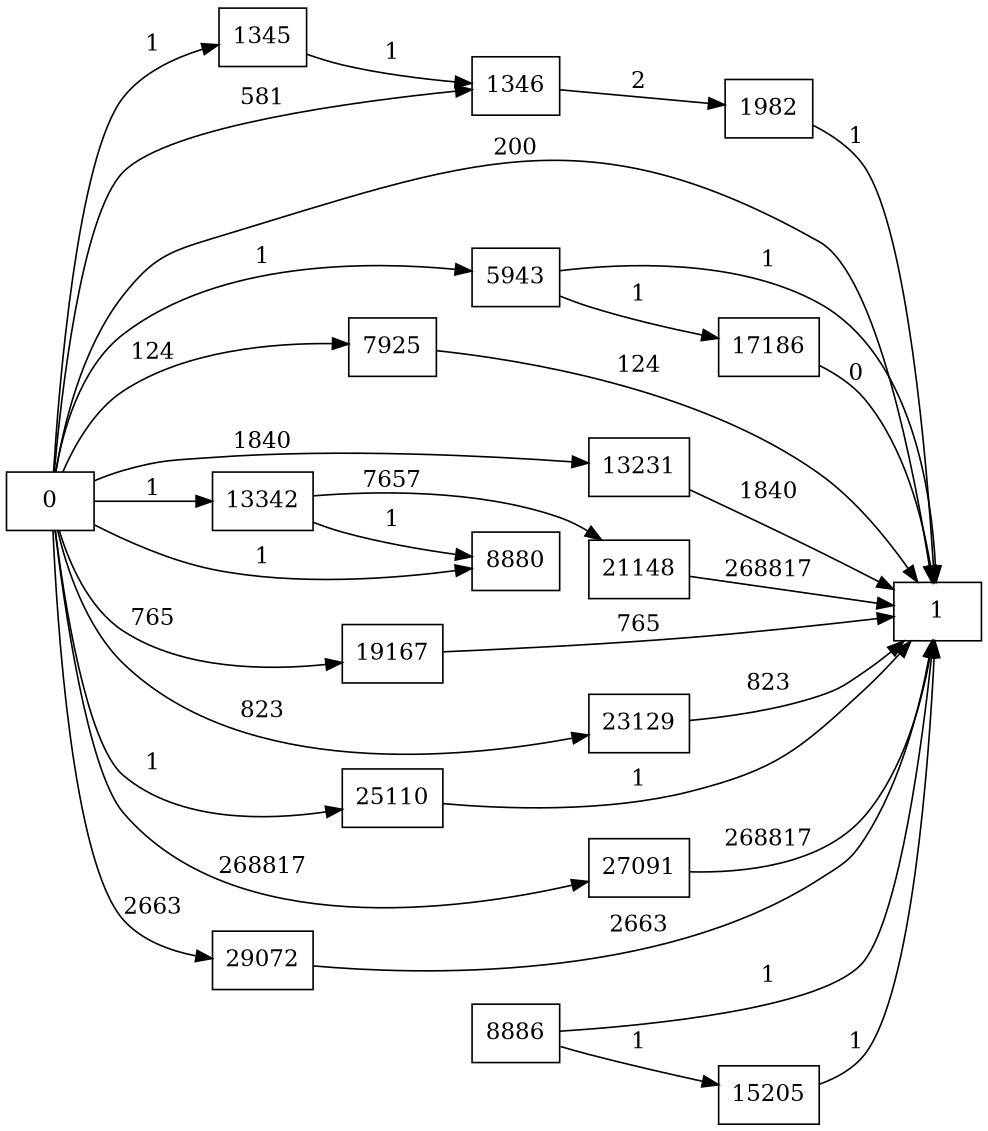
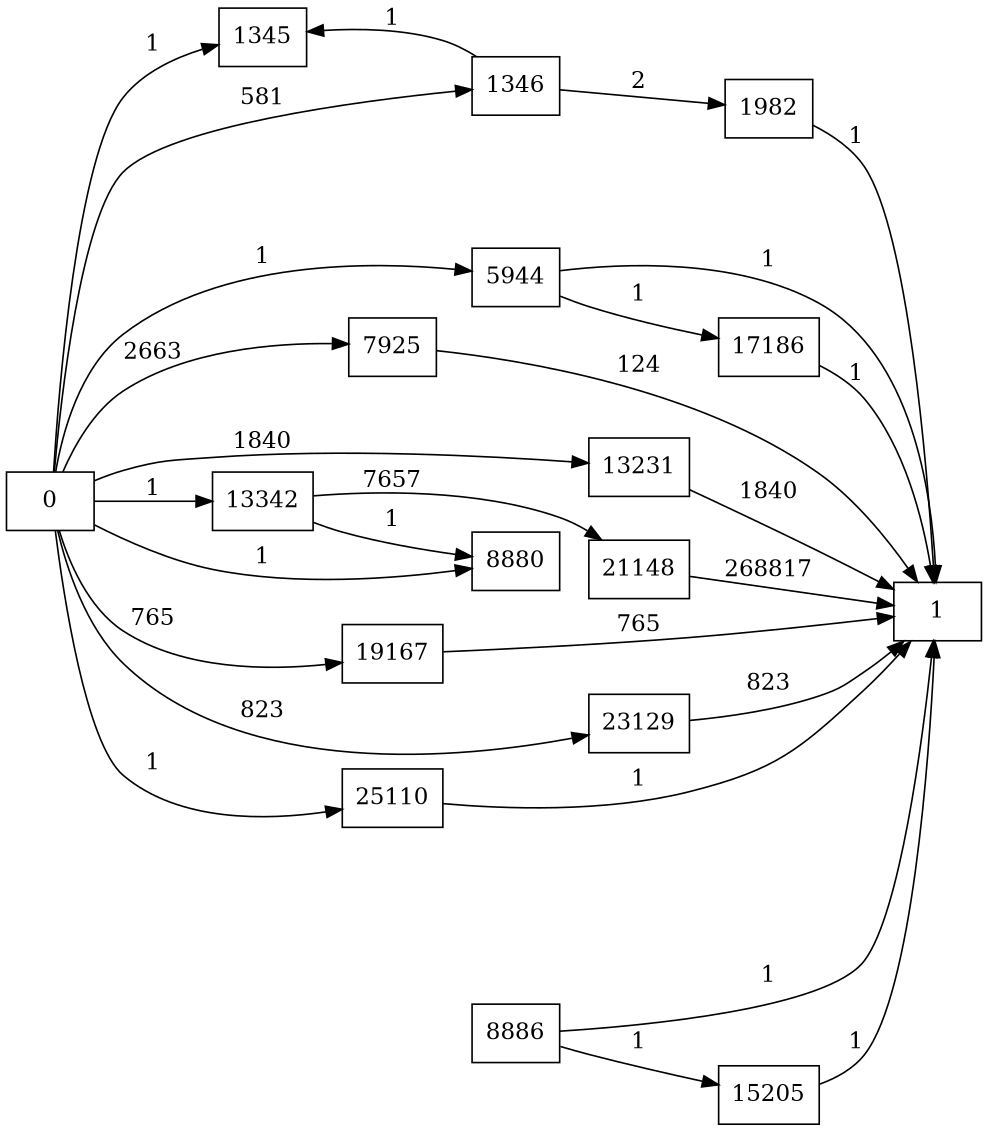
(380, 72) -> (402, 32)
(543, 162) -> none
(516, 277) -> (516, 277)
(153, 353) -> (153, 353)
(857, 374) -> (857, 374)
(639, 868) -> none
(263, 960) -> none
